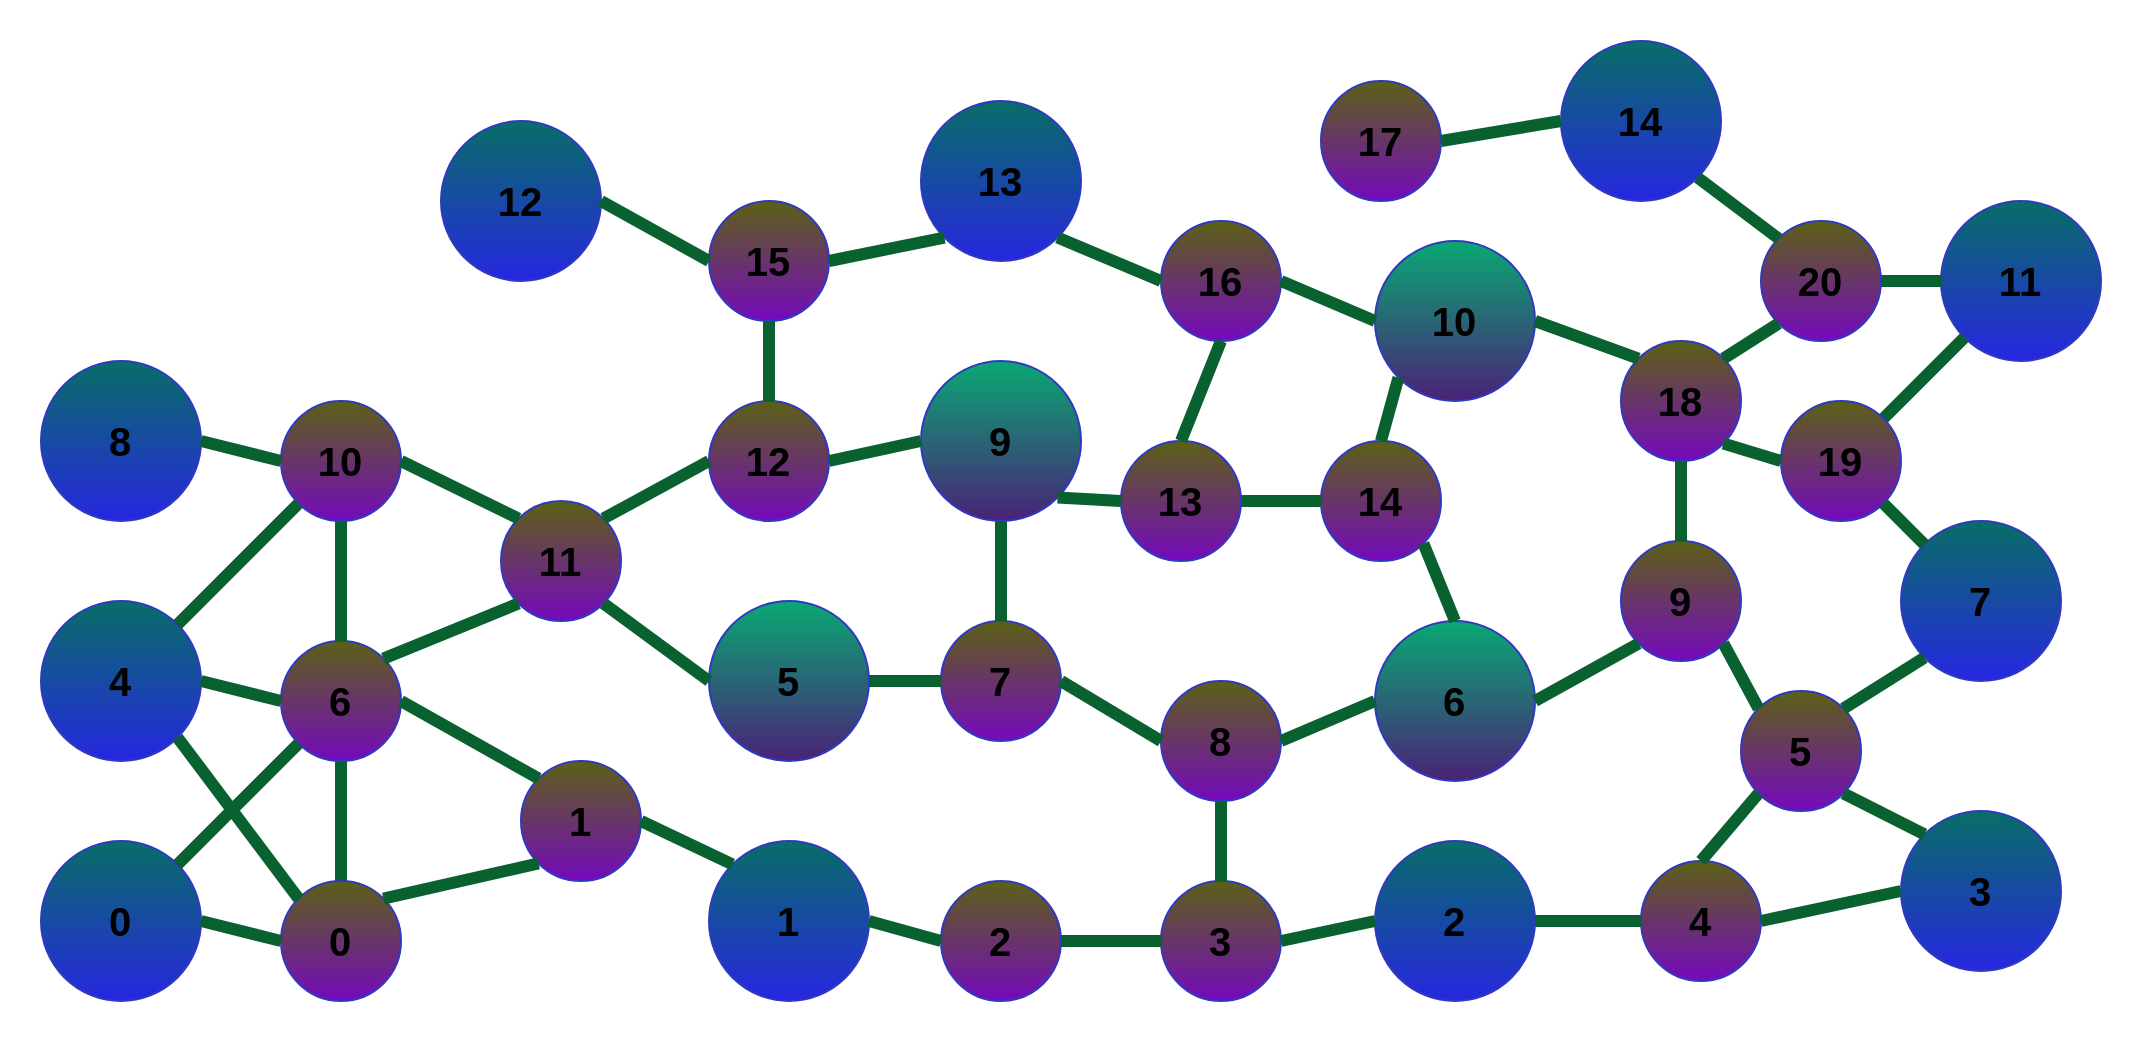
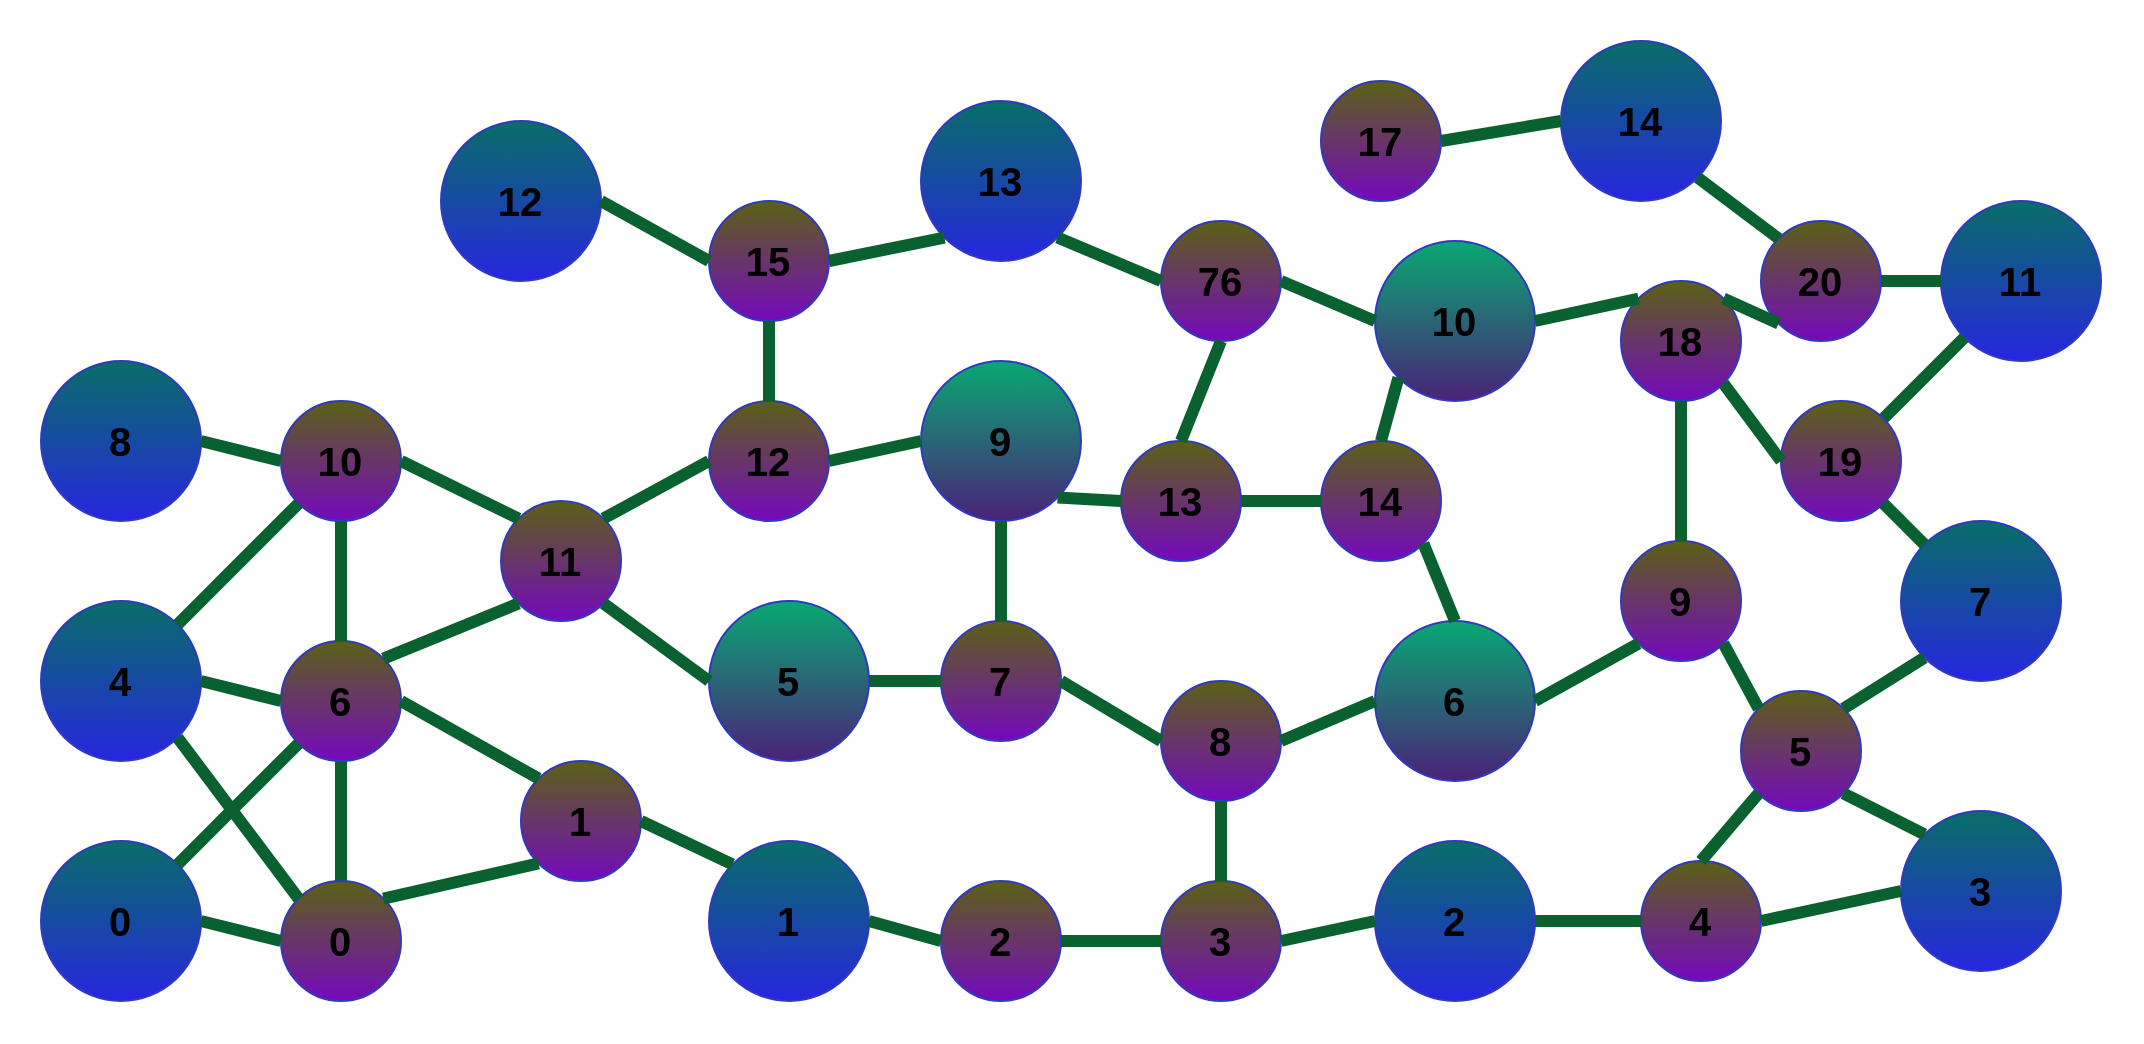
(1221, 281) -> (1221, 281)
(1681, 401) -> (1681, 341)
